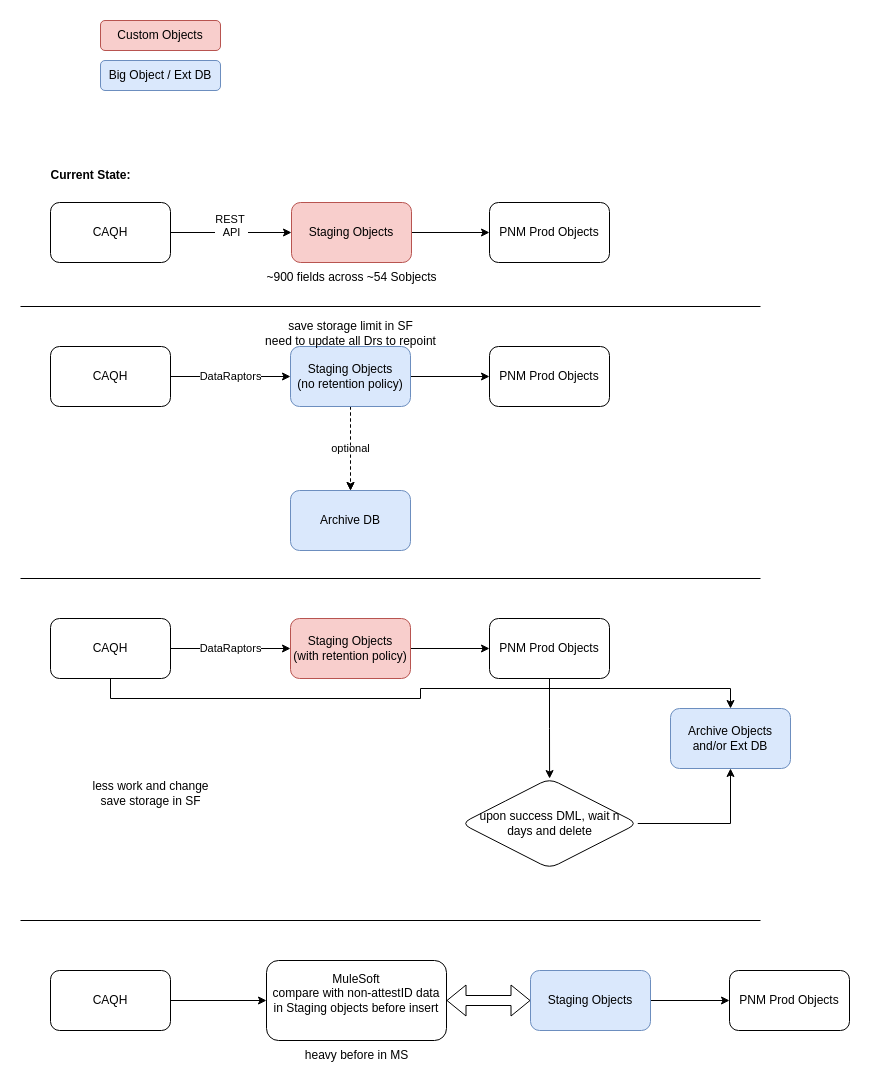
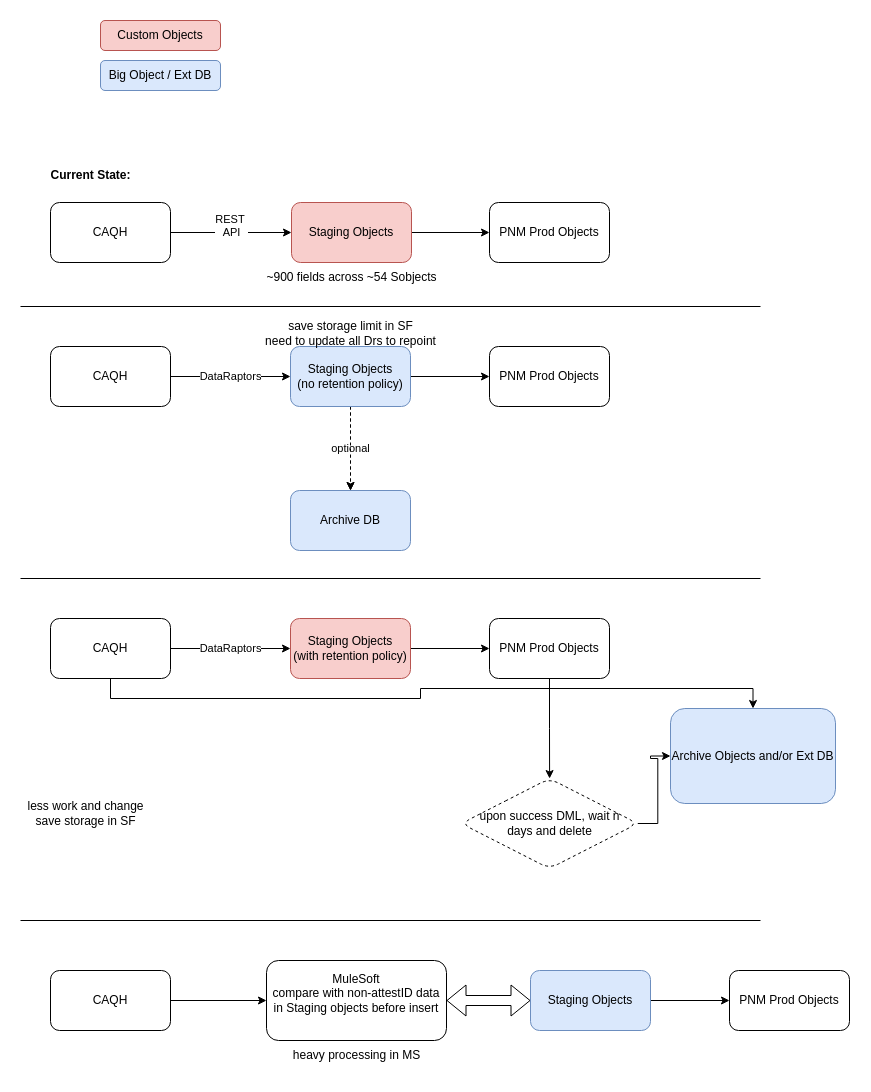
(731, 739) -> (753, 756)
(151, 794) -> (86, 814)
(550, 824) -> (550, 824)
(357, 1056) -> (357, 1056)
